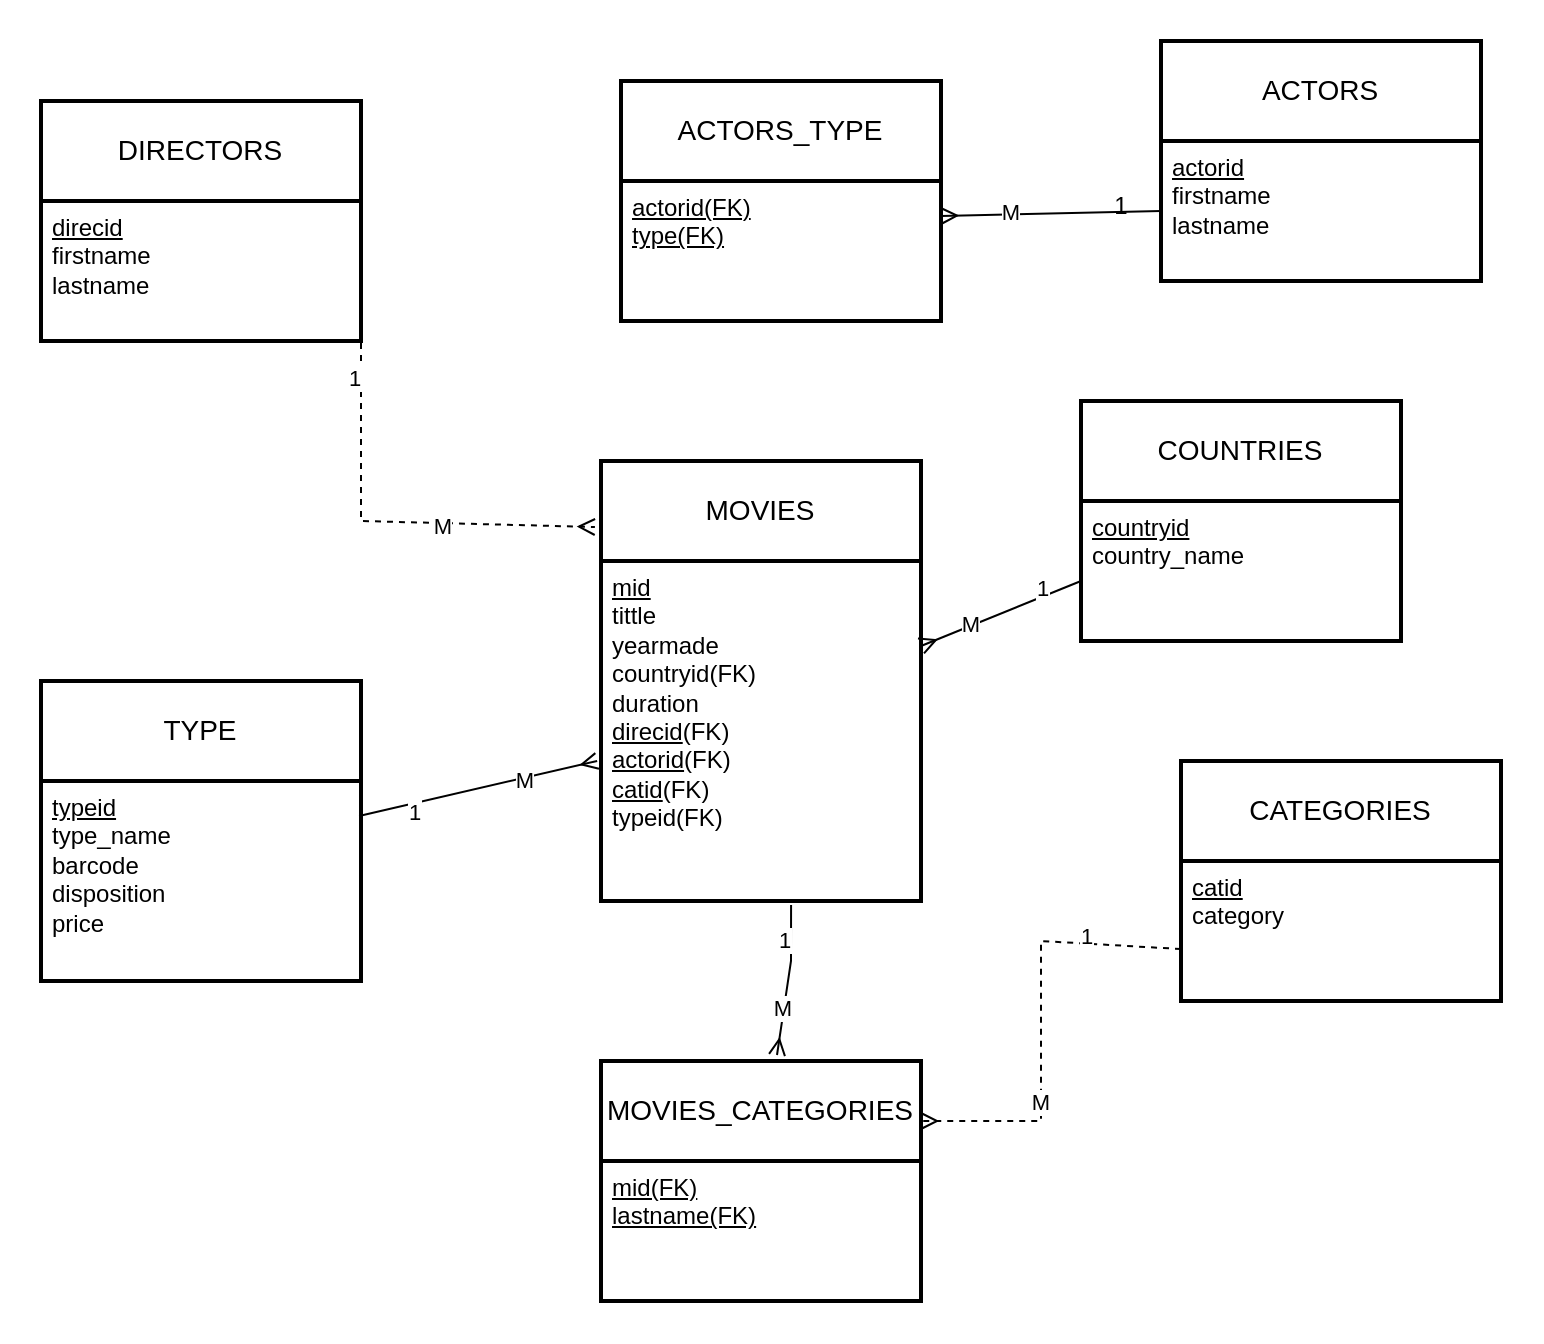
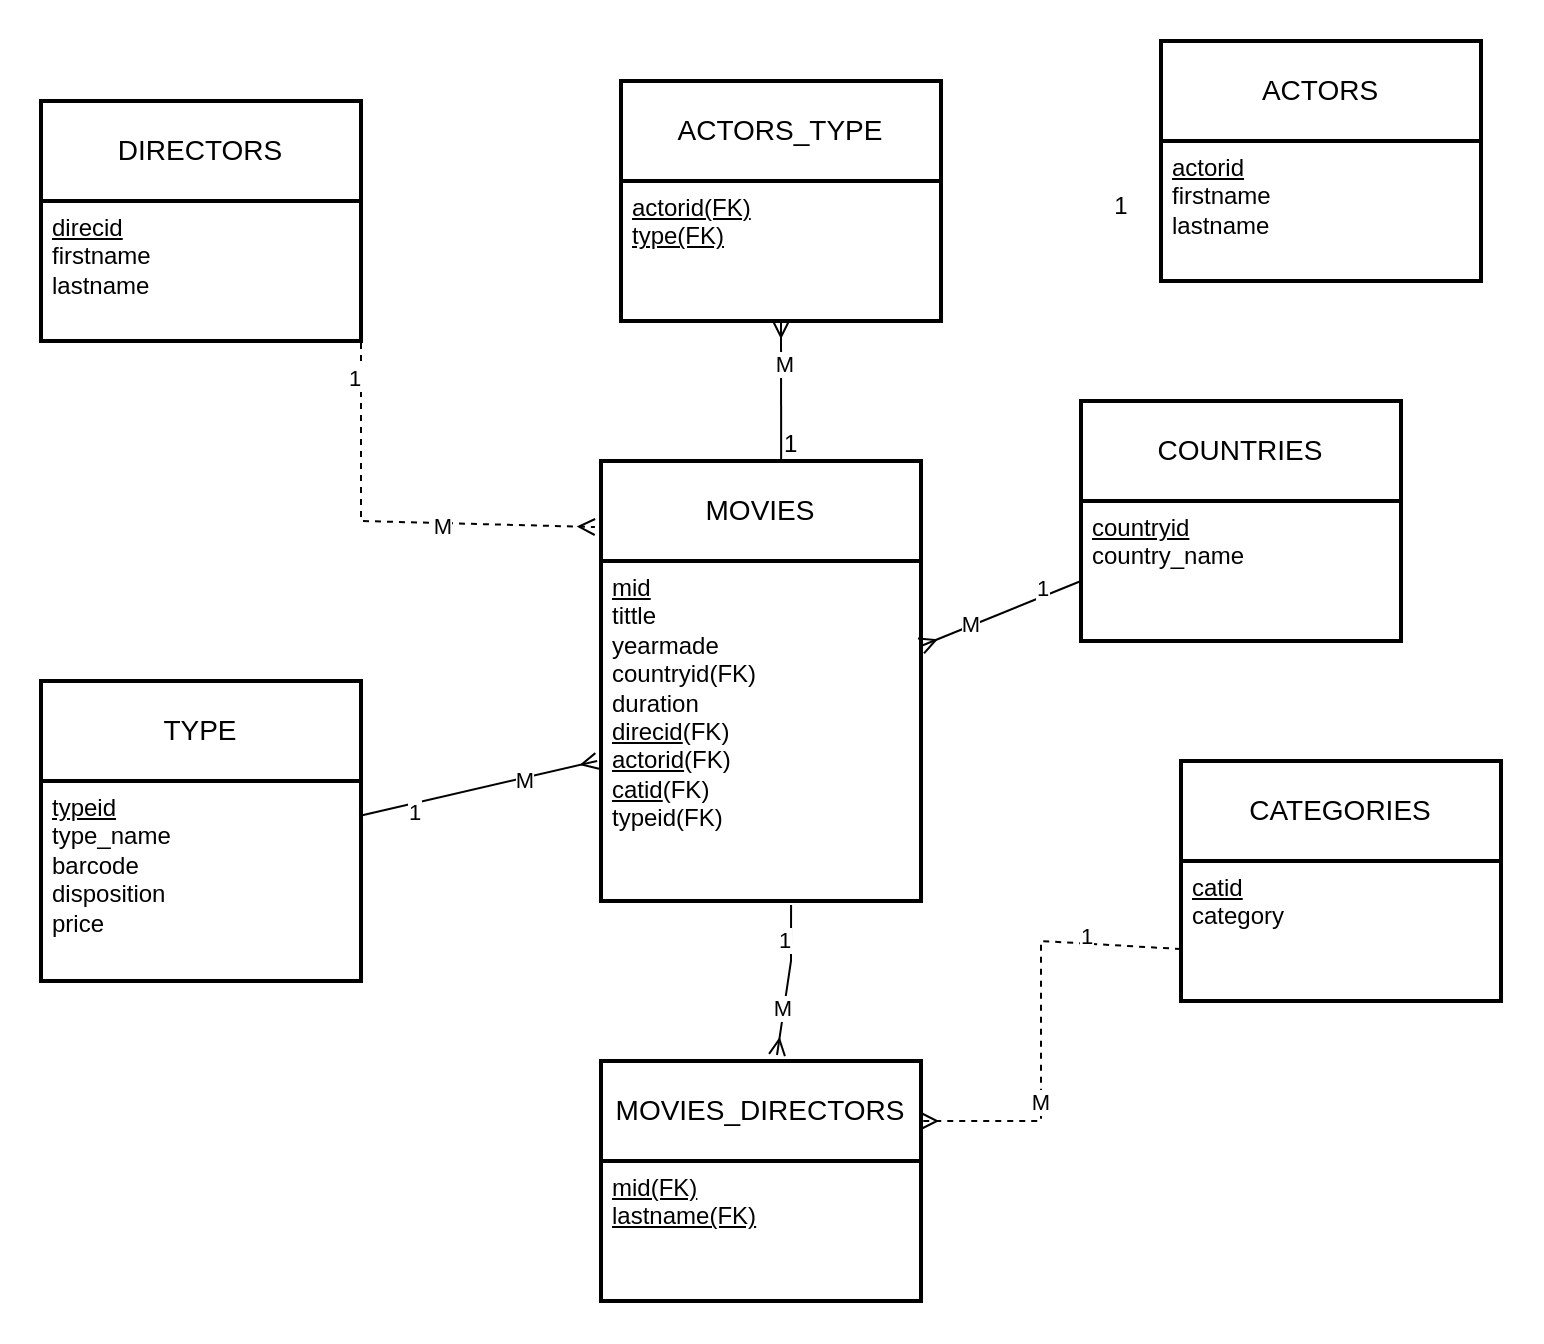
(1051, 214) -> none
none -> (781, 393)
(761, 1111) -> (761, 1111)
